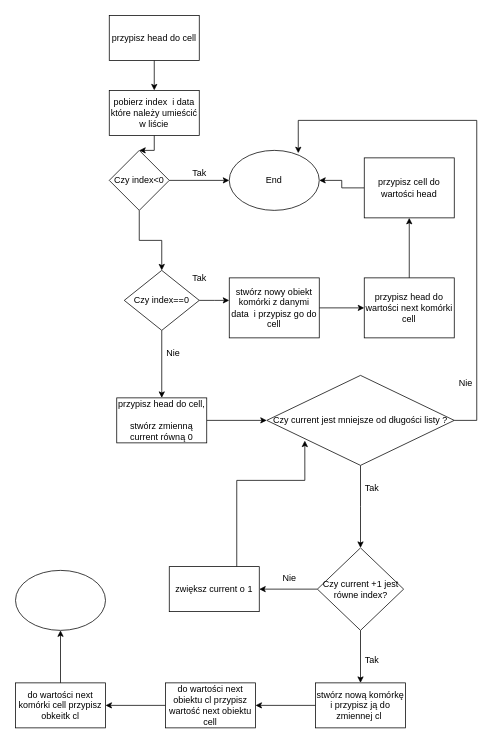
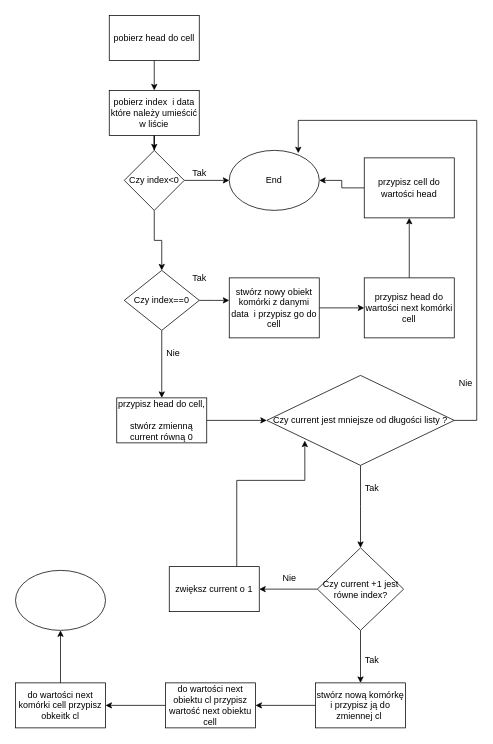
(154, 38) -> (154, 38)
(139, 180) -> (154, 180)
